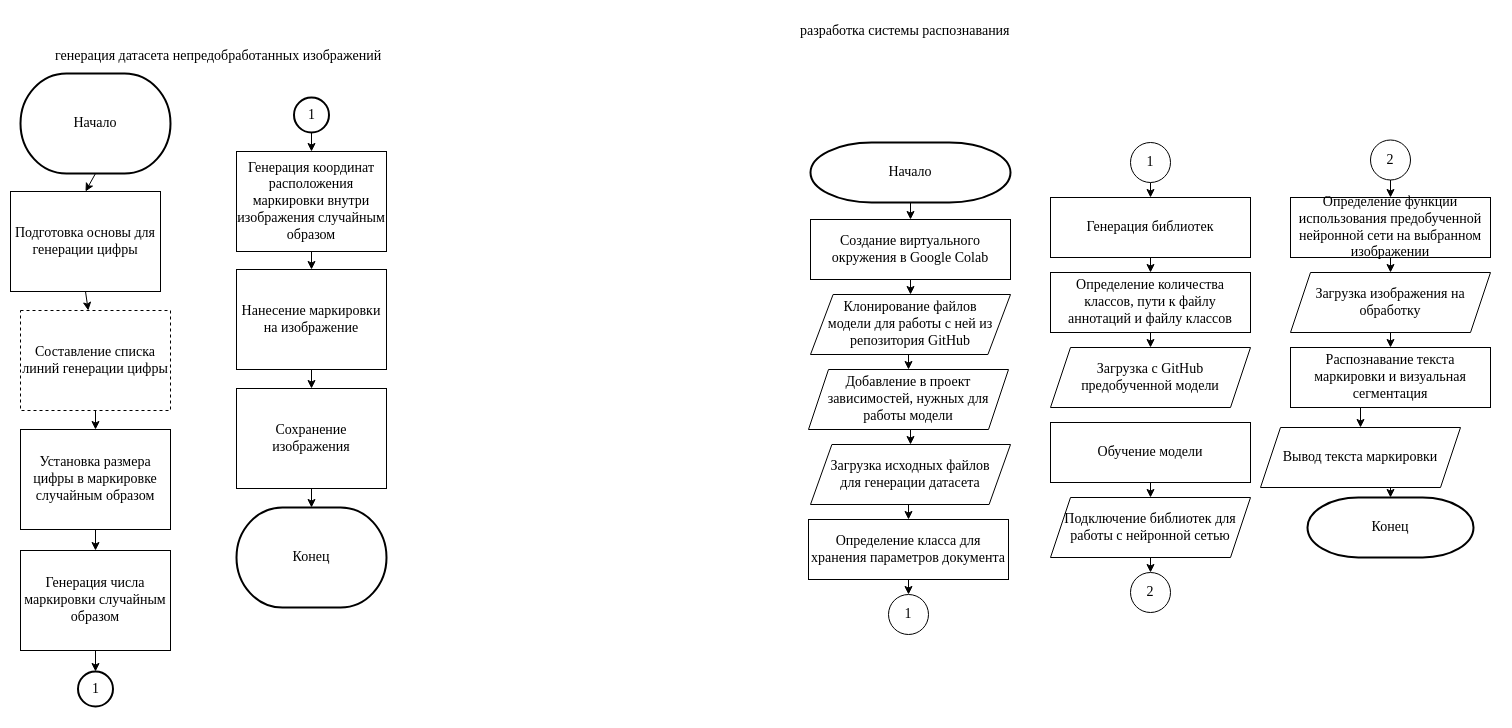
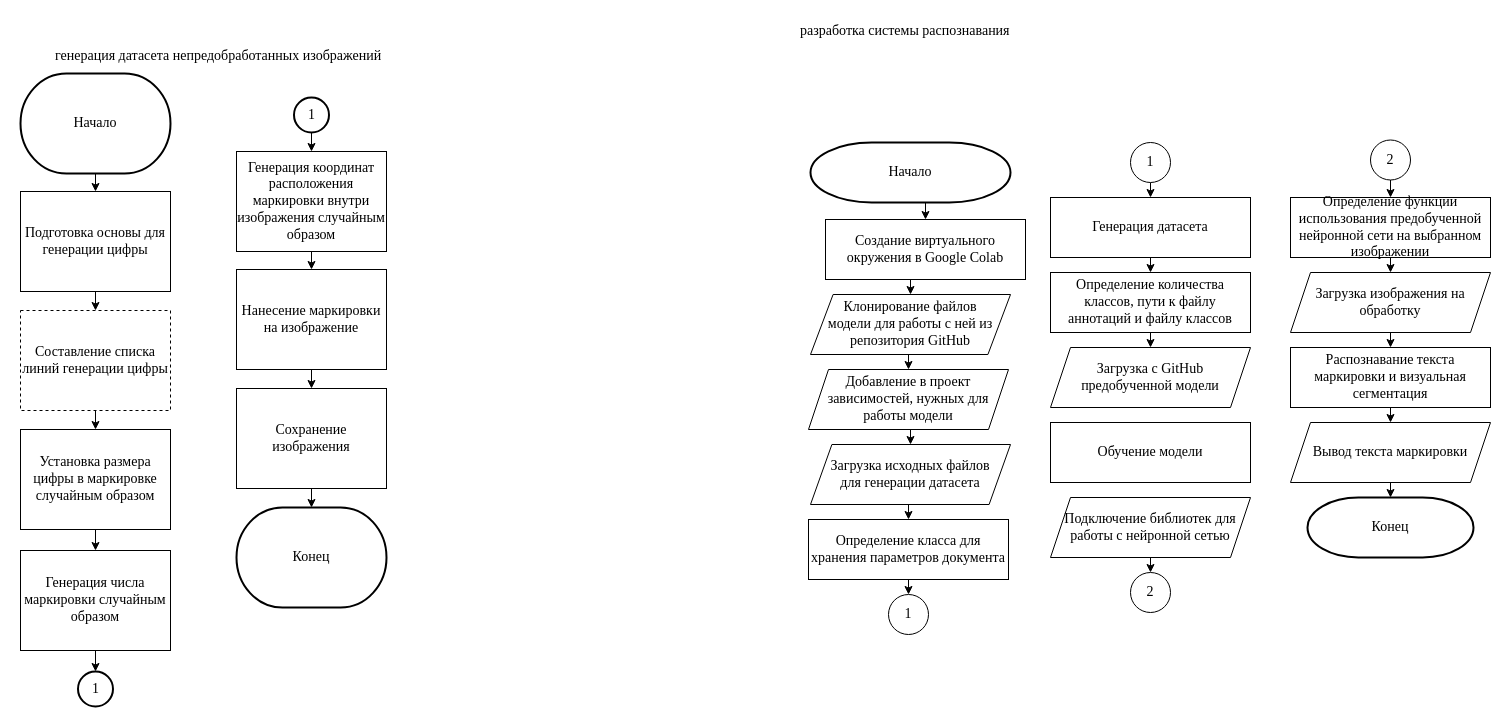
(1151, 228) -> (1151, 228)
(86, 242) -> (96, 242)
(911, 250) -> (926, 250)
(1361, 458) -> (1391, 453)
(1151, 487) -> none
